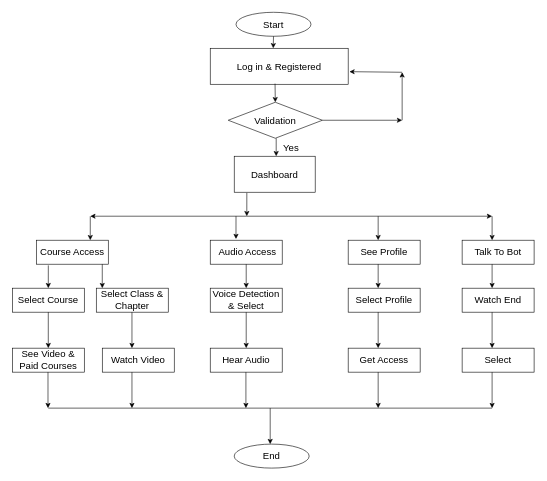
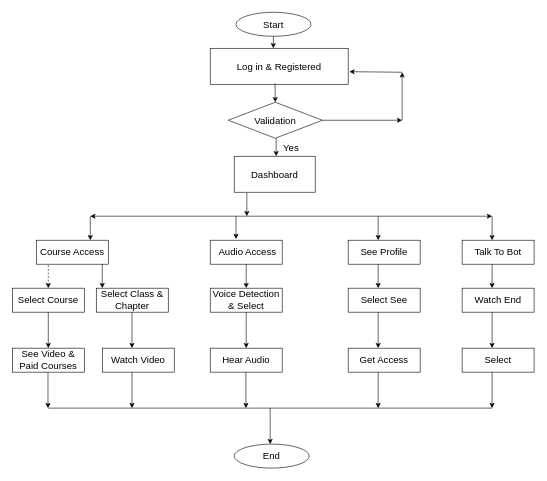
(48, 275) -> (48, 275)
(384, 300) -> (384, 300)
